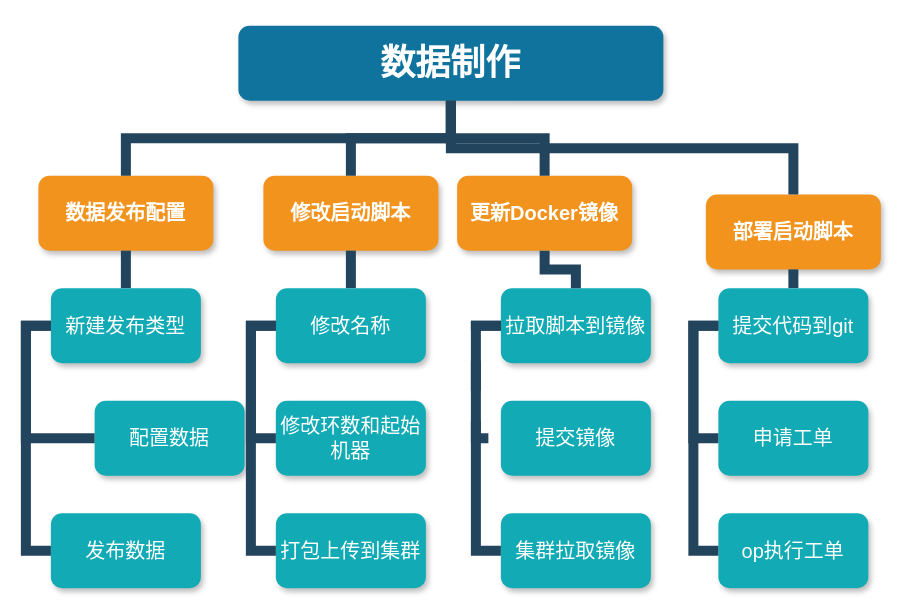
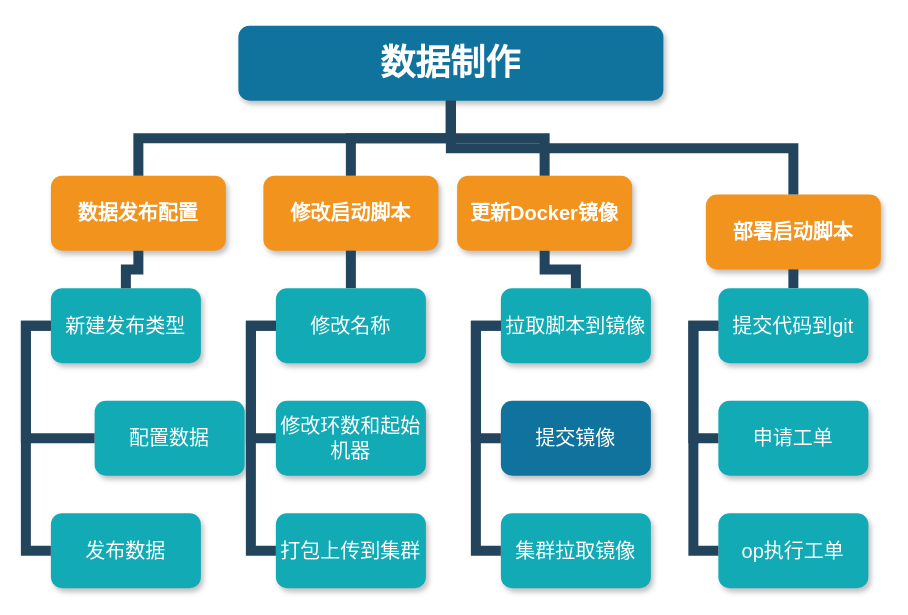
(126, 213) -> (138, 213)
(493, 438) -> (493, 438)
(576, 438) -> (576, 438)
